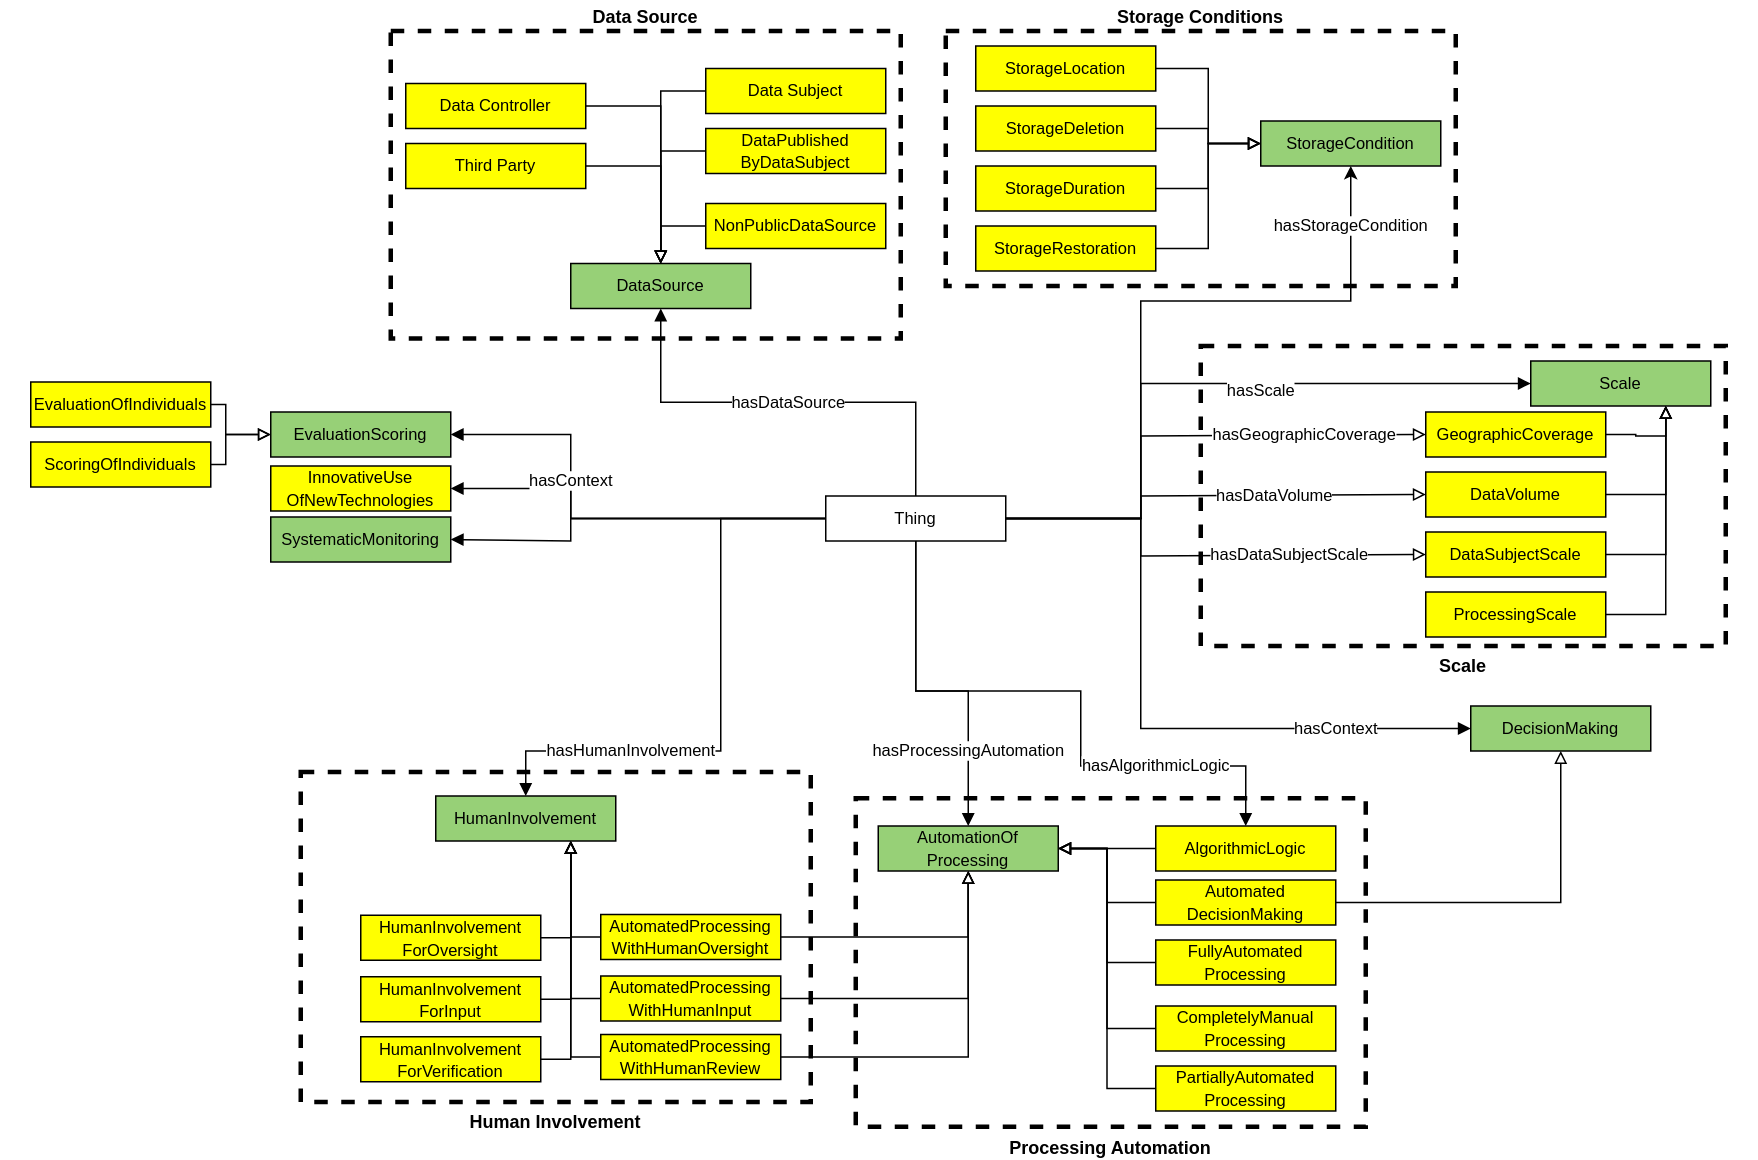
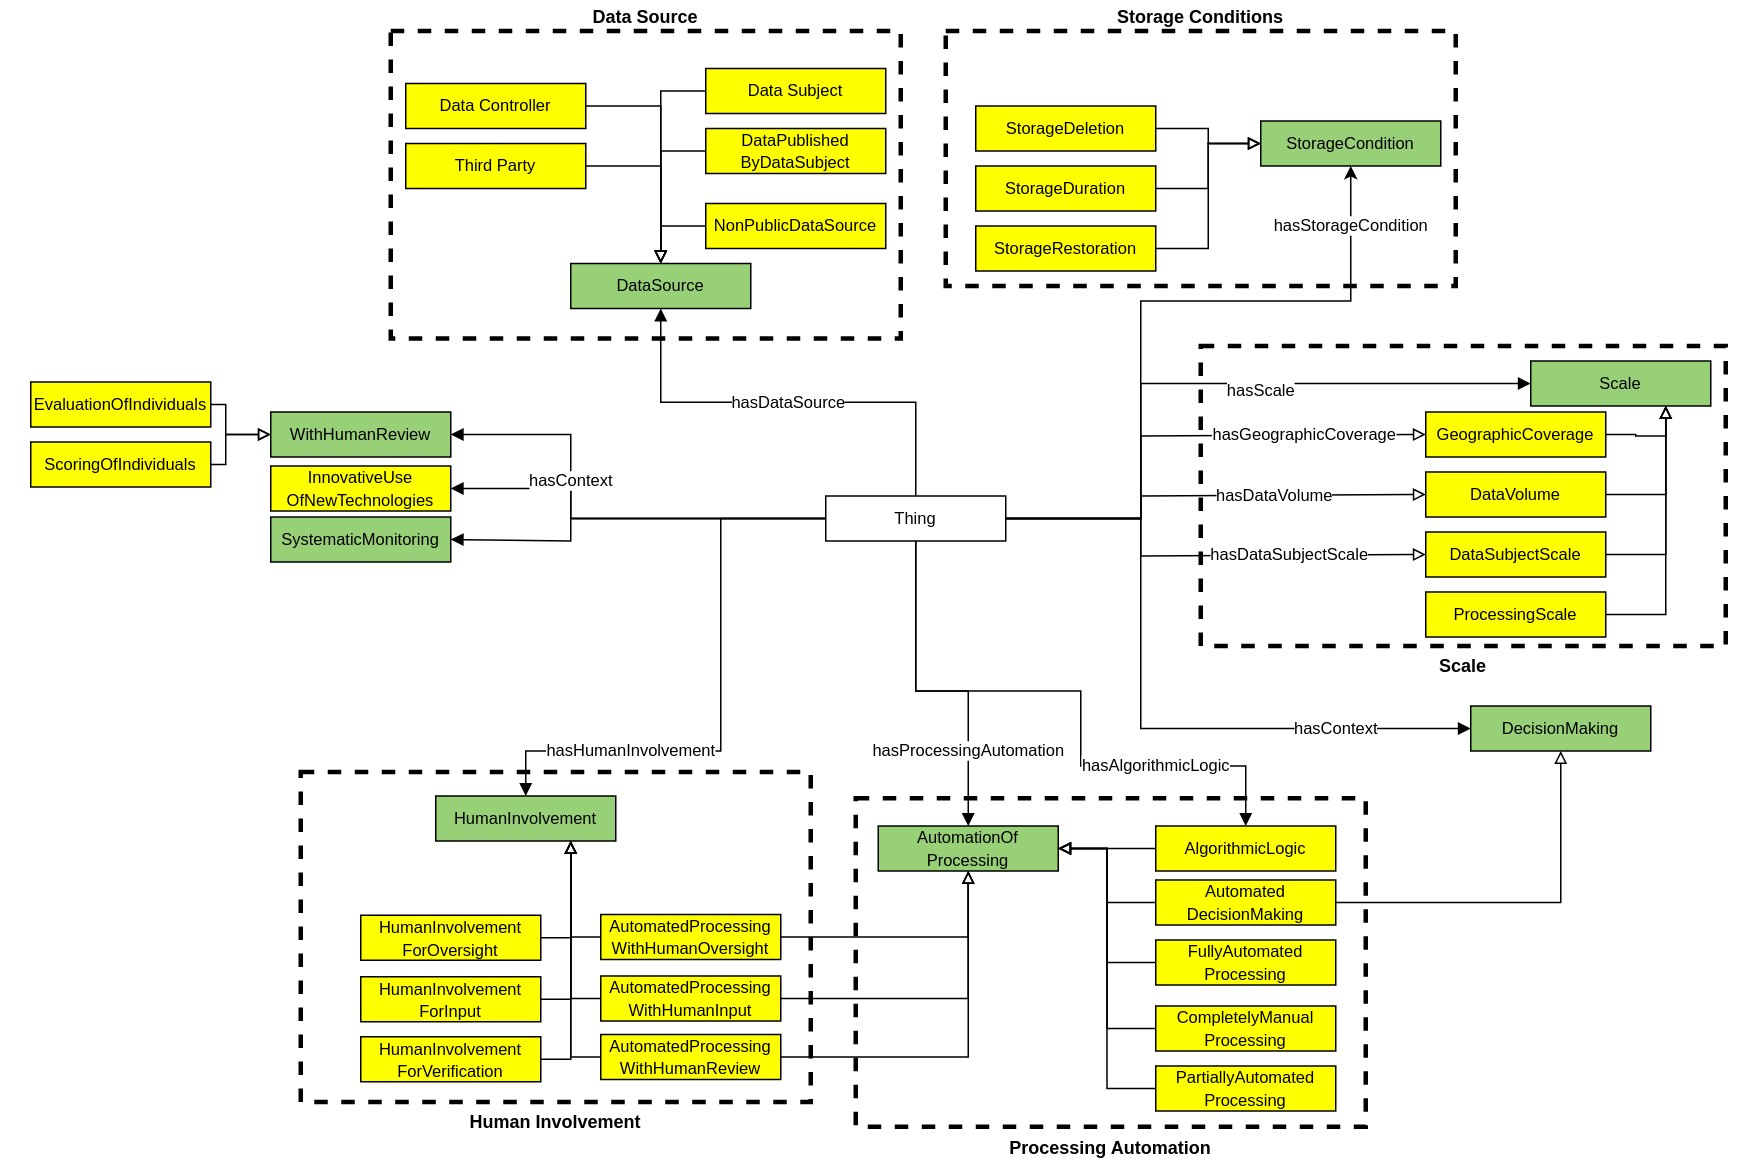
(1066, 68) -> none
(1208, 71) -> none
(361, 434) -> (361, 434)
